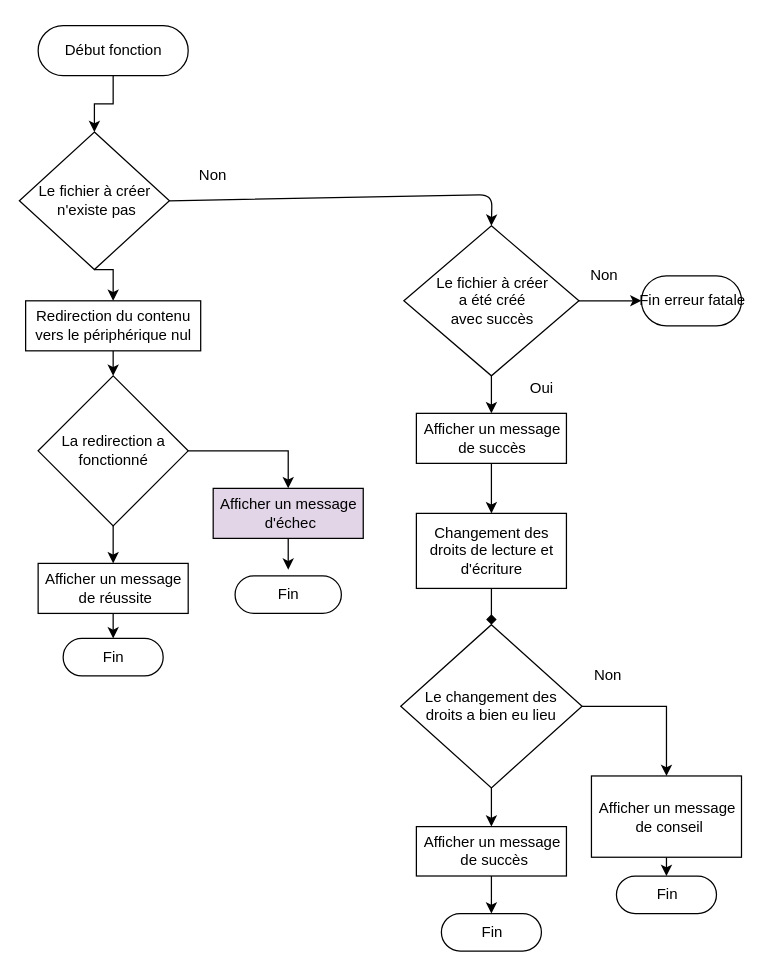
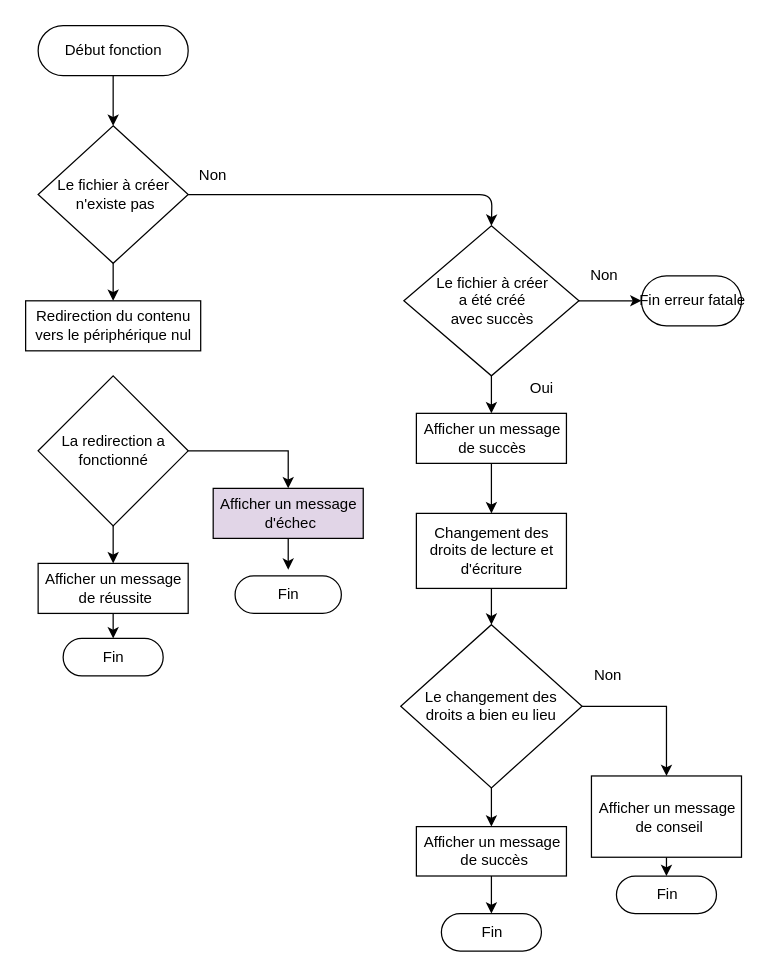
(94, 201) -> (113, 194)
(113, 359) -> none
(491, 614) -> (491, 614)
